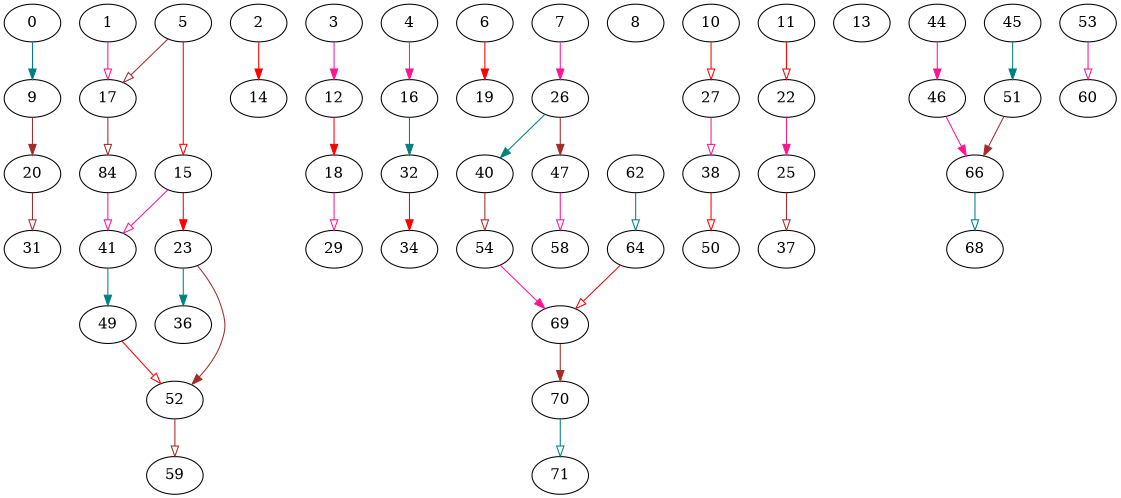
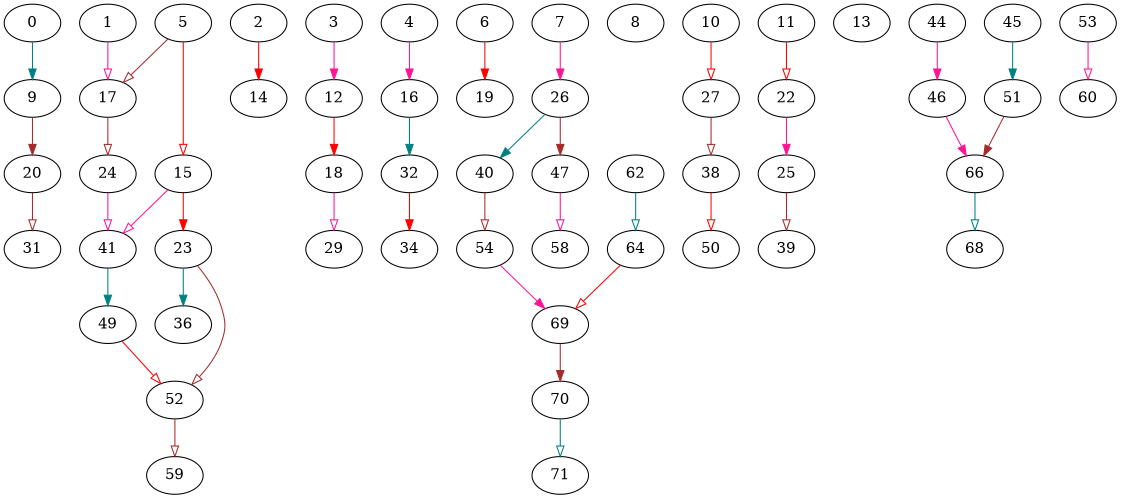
(711, 131) -> (711, 131)
(108, 174) -> (108, 174)
(786, 249) -> (786, 249)
(225, 321) -> (225, 321)
